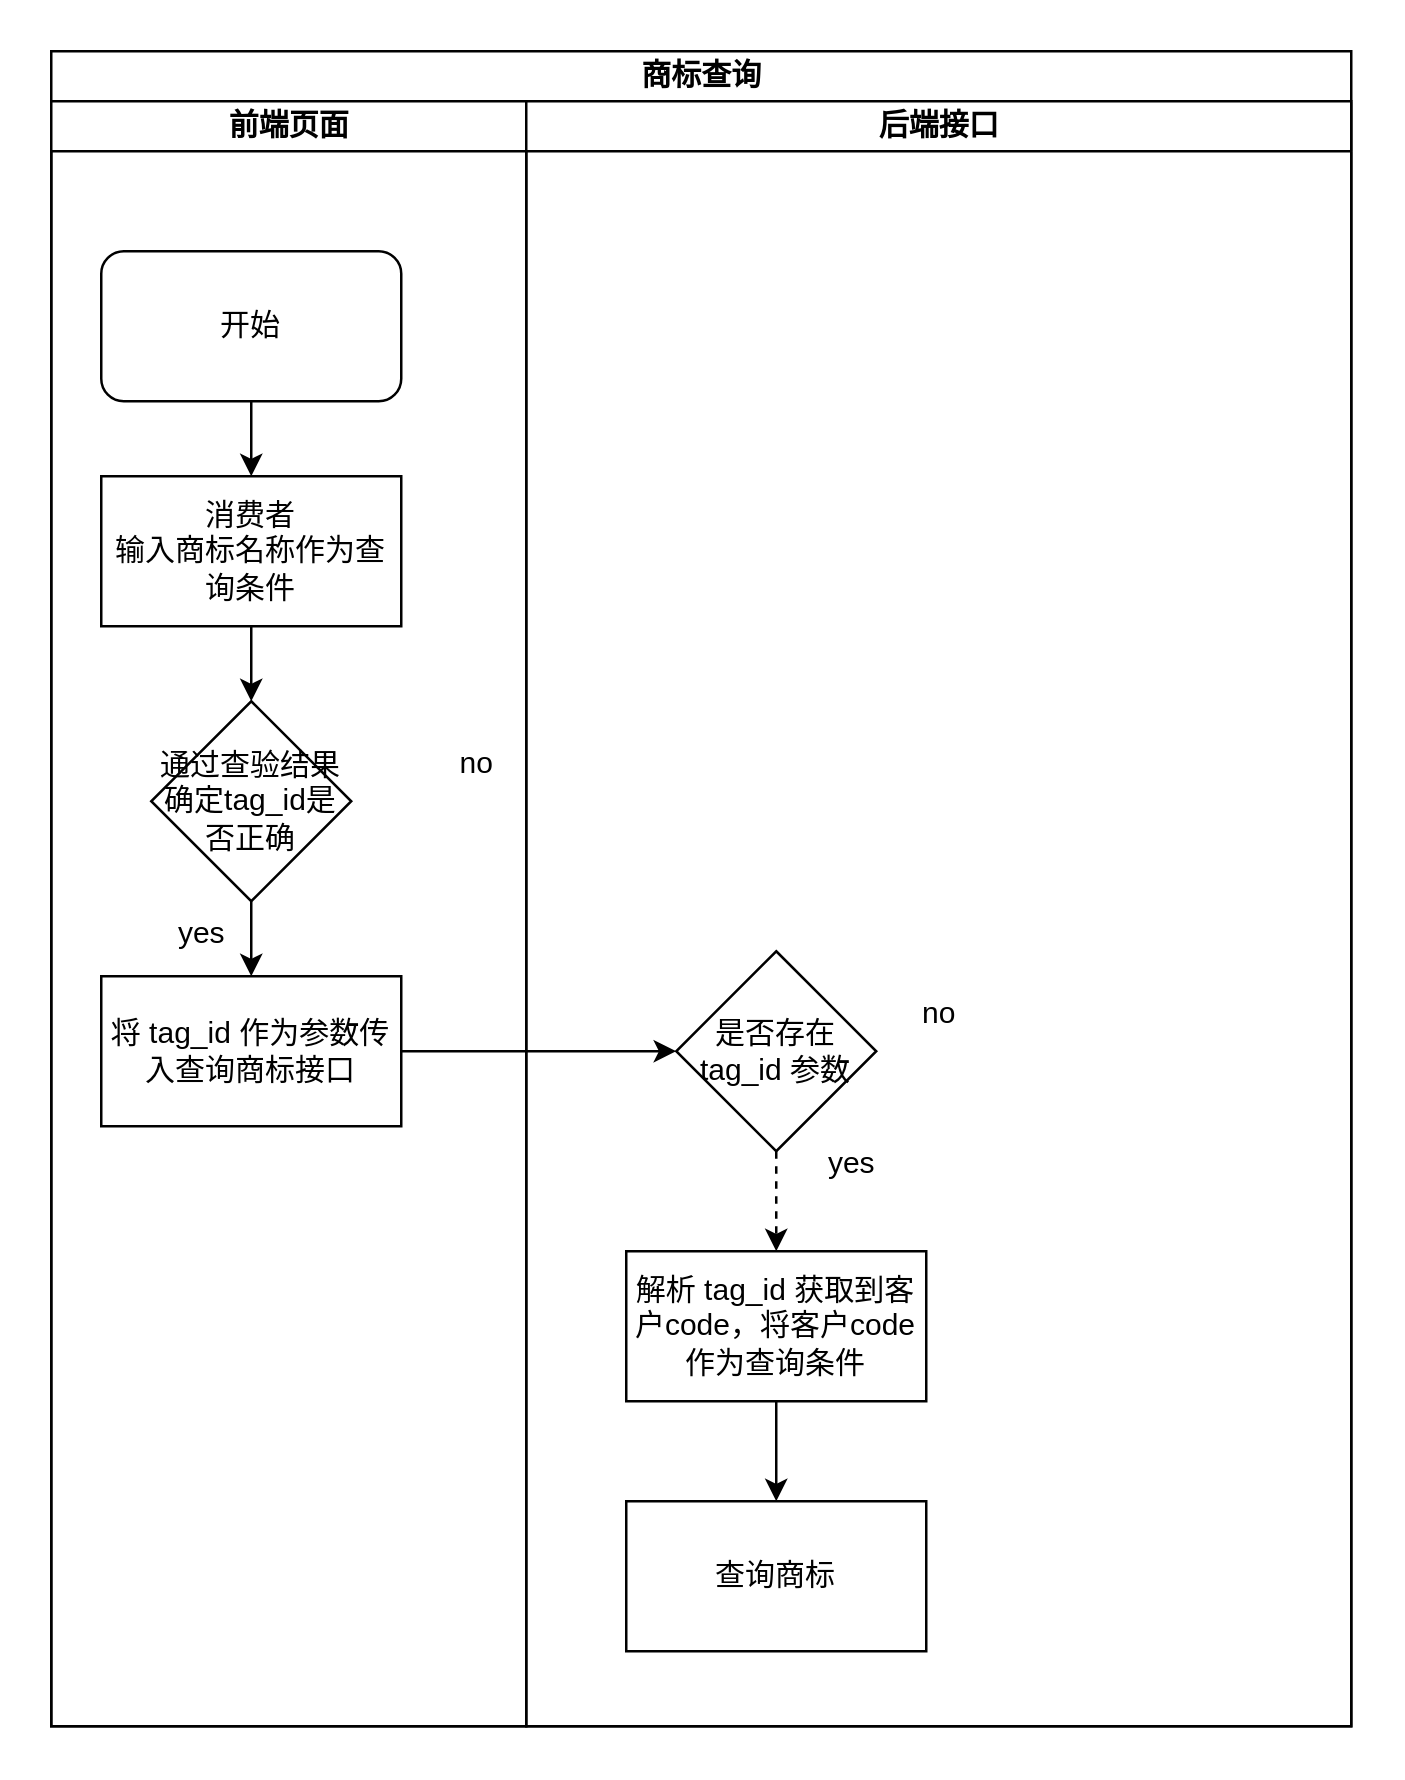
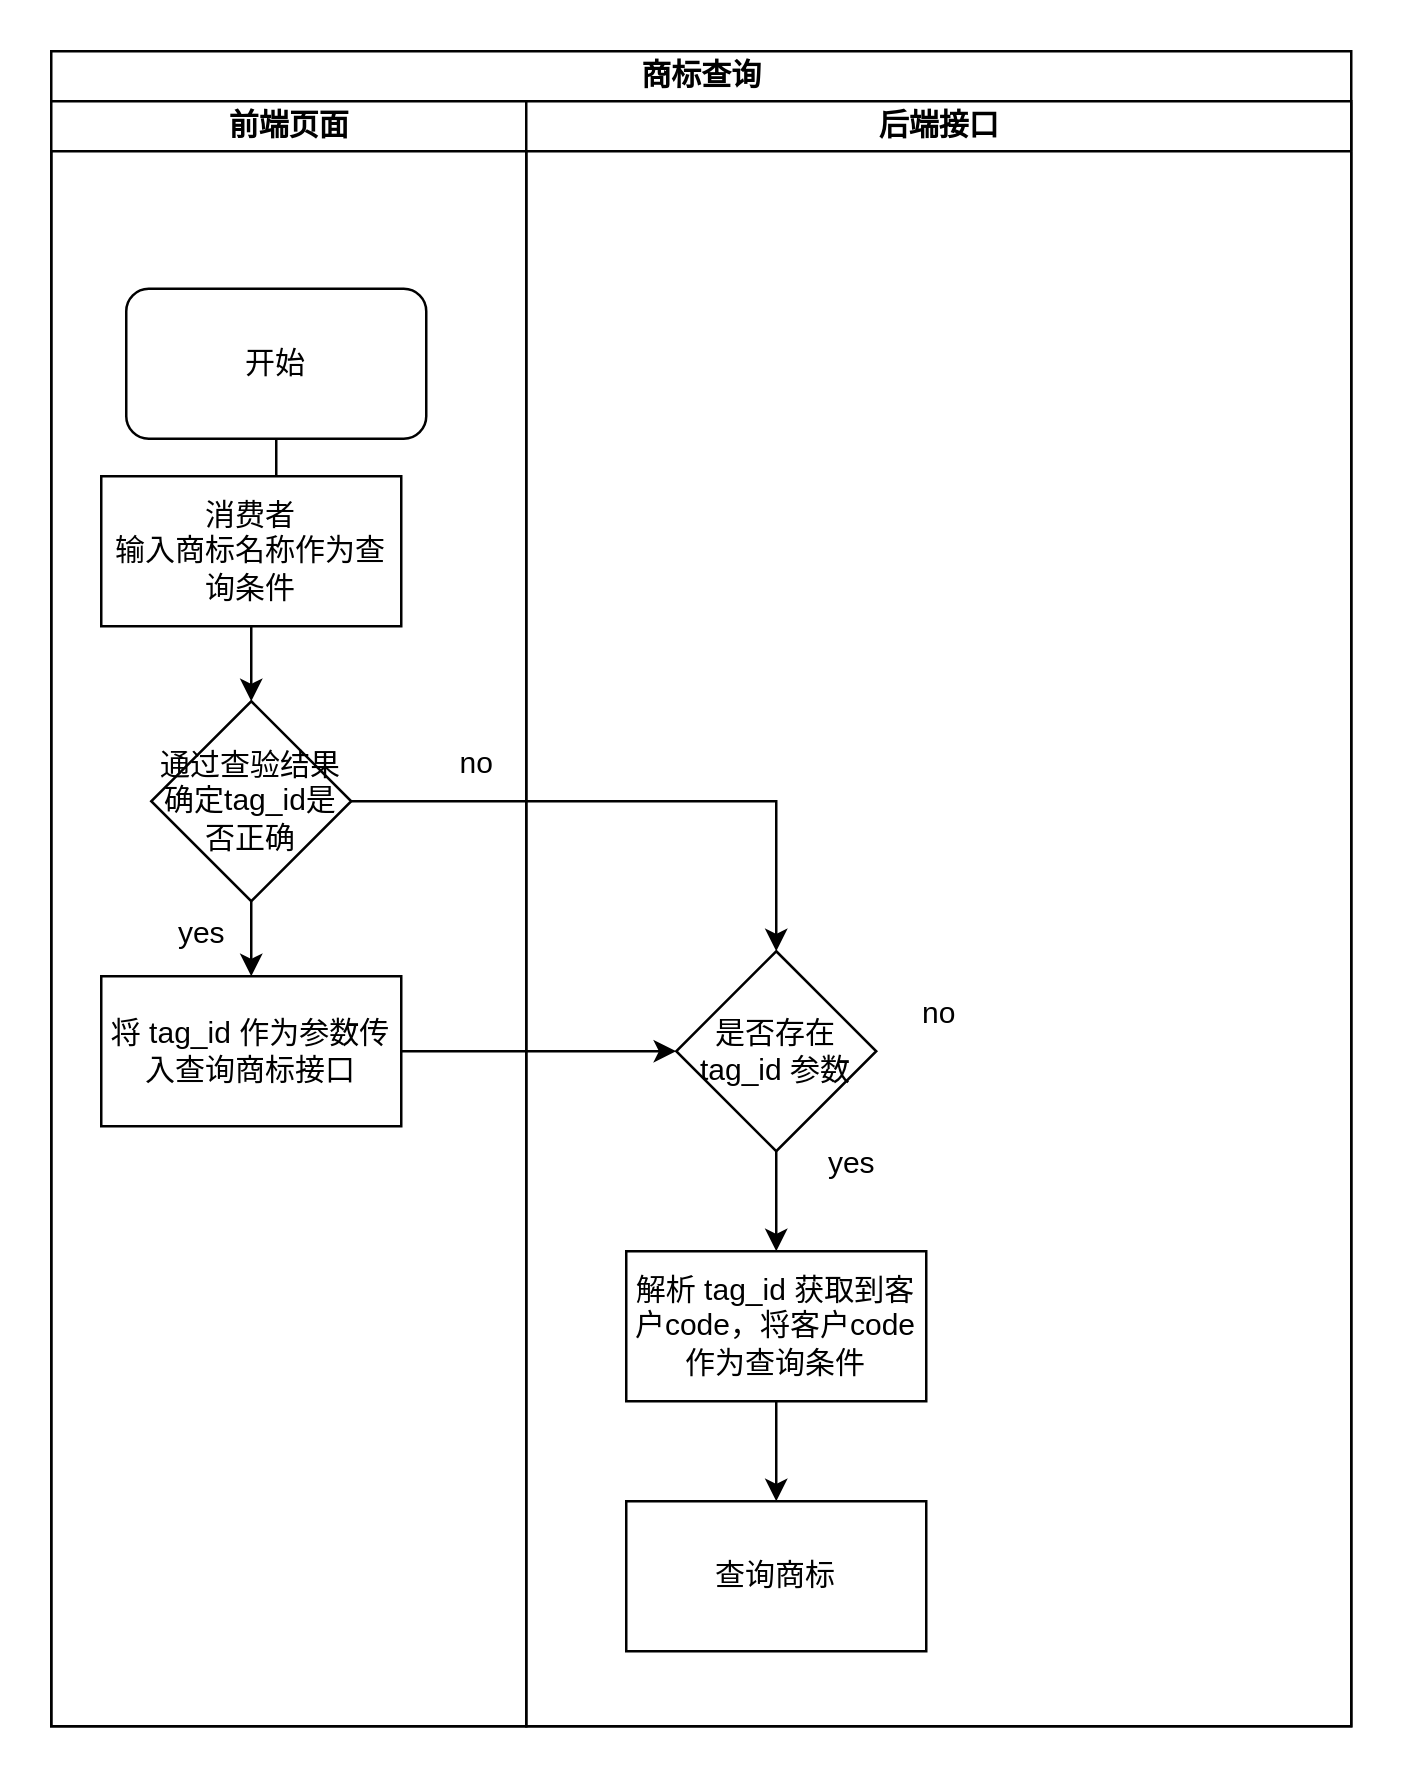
(251, 326) -> (276, 364)
none -> (720, 801)
(776, 1192) -> (776, 1192)
